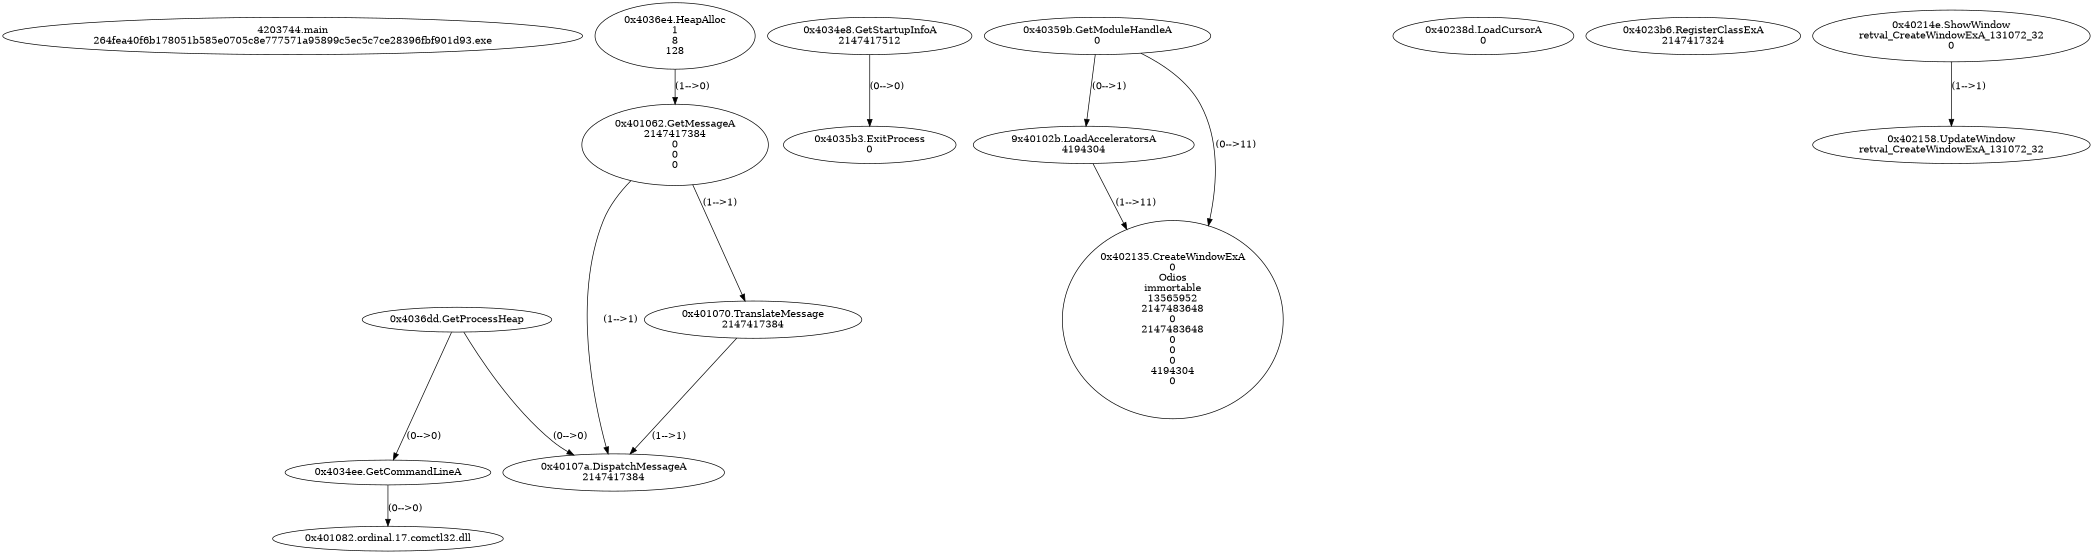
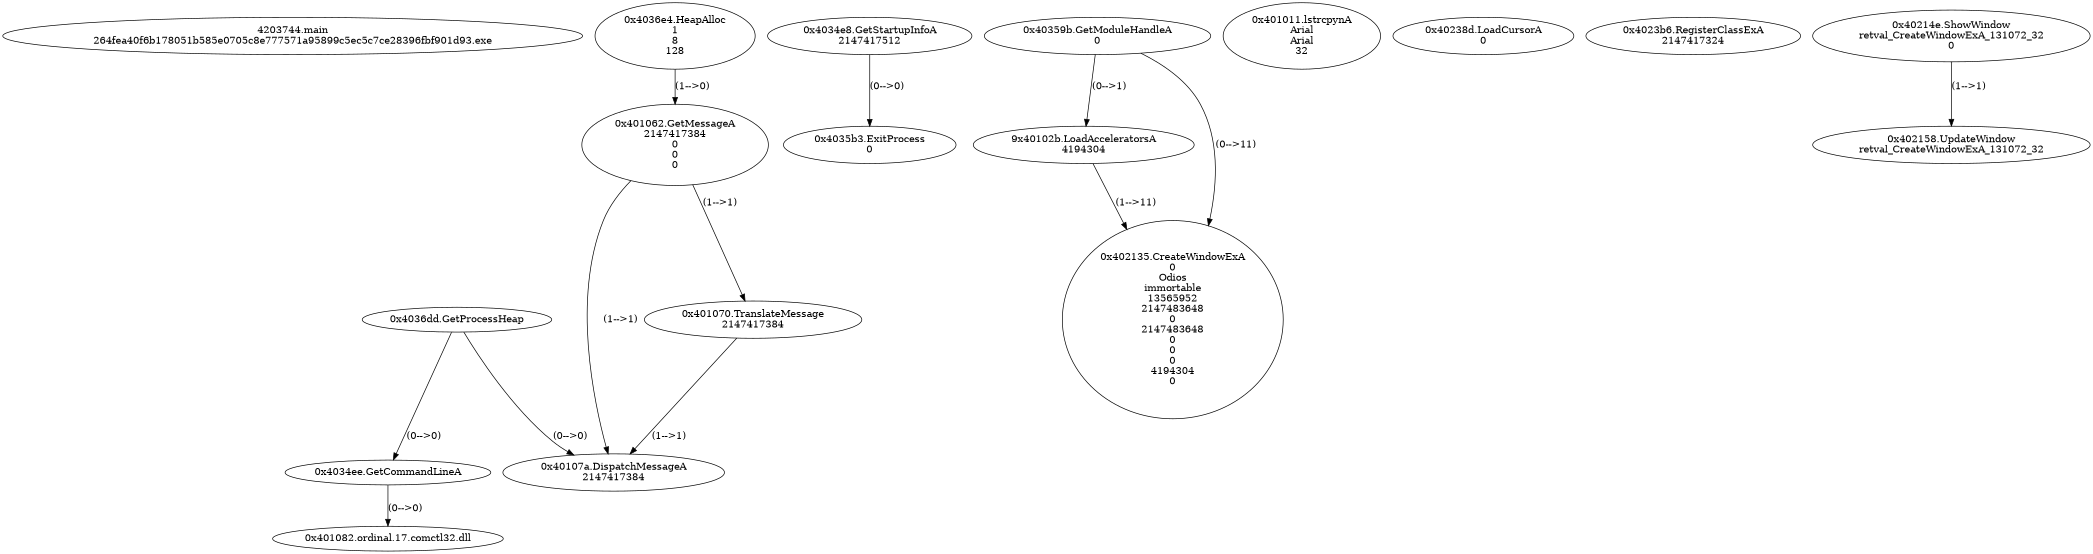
none -> (1302, 36)
